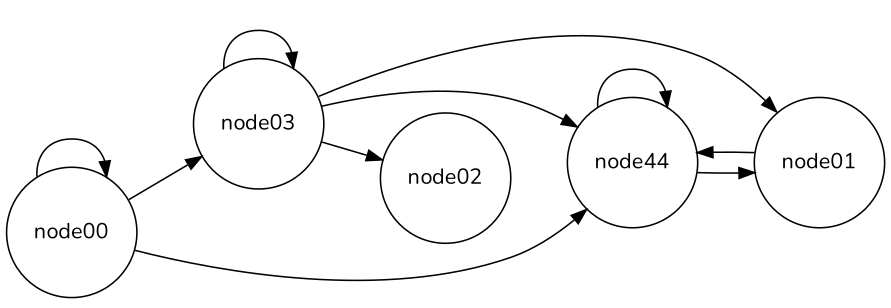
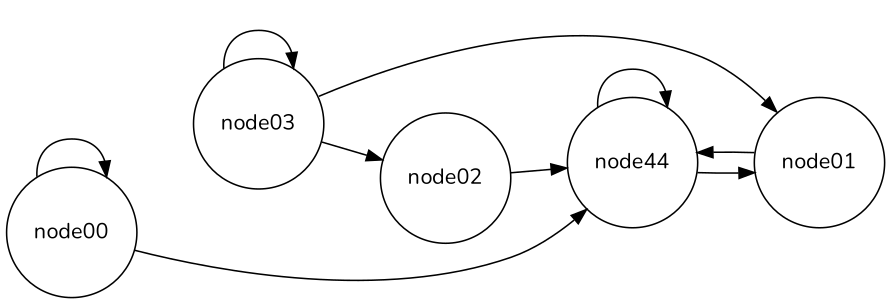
(444, 91) -> (531, 171)
(158, 182) -> none
